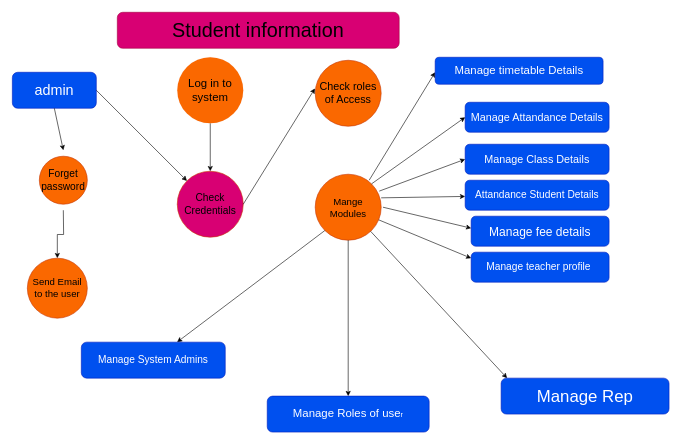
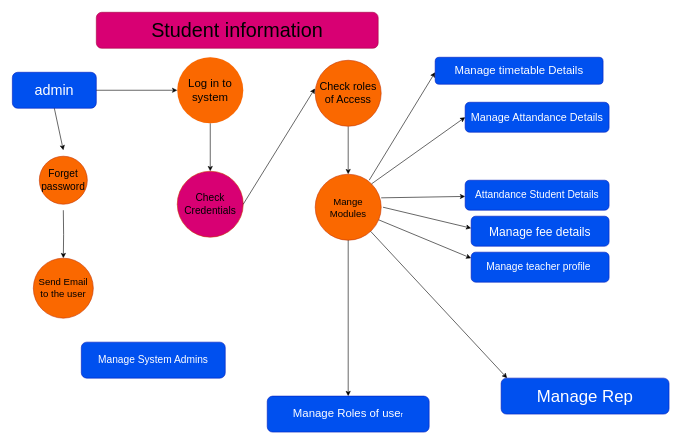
(258, 30) -> (237, 30)
(140, 134) -> (98, 90)
(537, 159) -> none
none -> (348, 168)
(420, 176) -> none
(253, 285) -> none
(57, 288) -> (63, 288)
